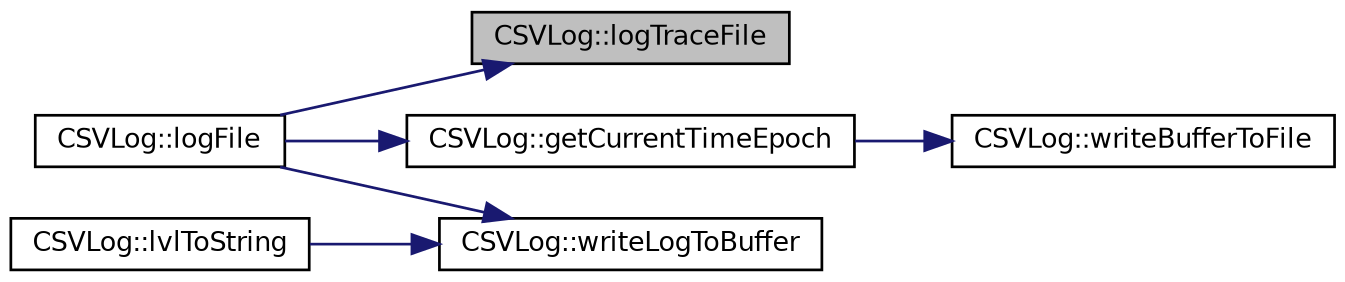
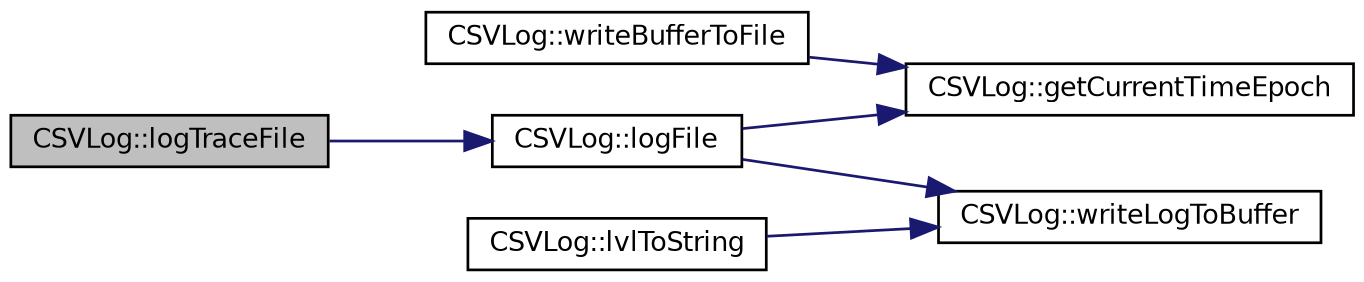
(382, 92) -> (397, 141)
(890, 141) -> (843, 61)
